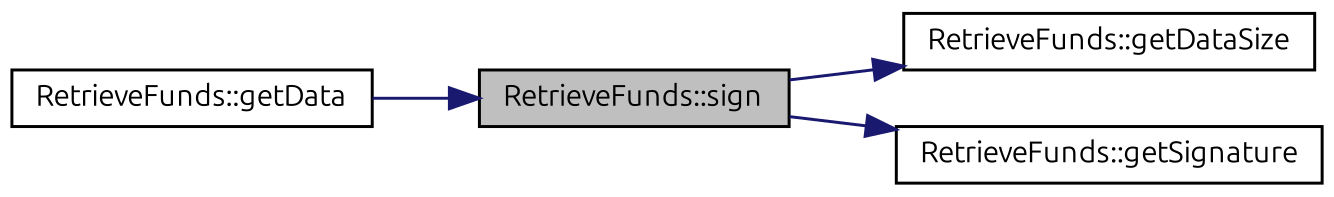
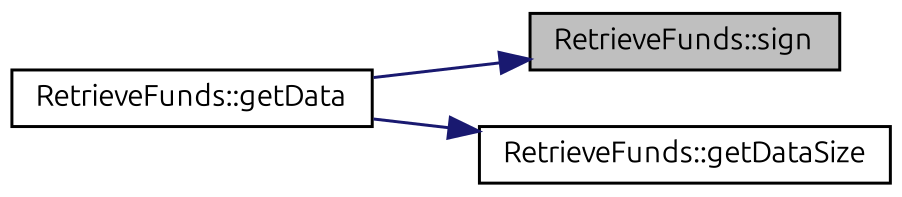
(832, 75) -> (411, 123)
(1109, 155) -> none
